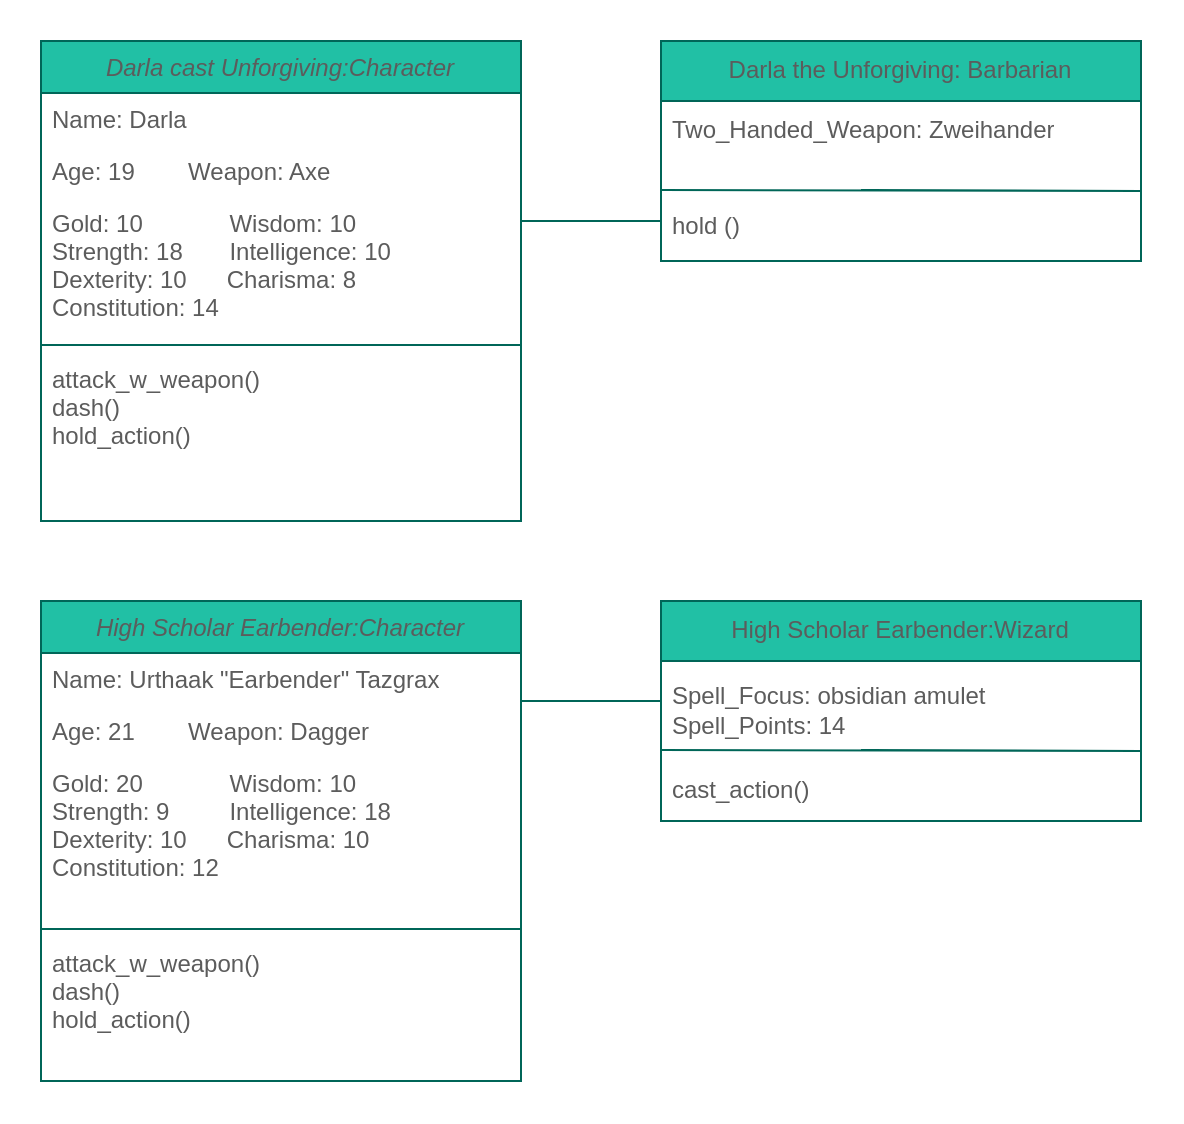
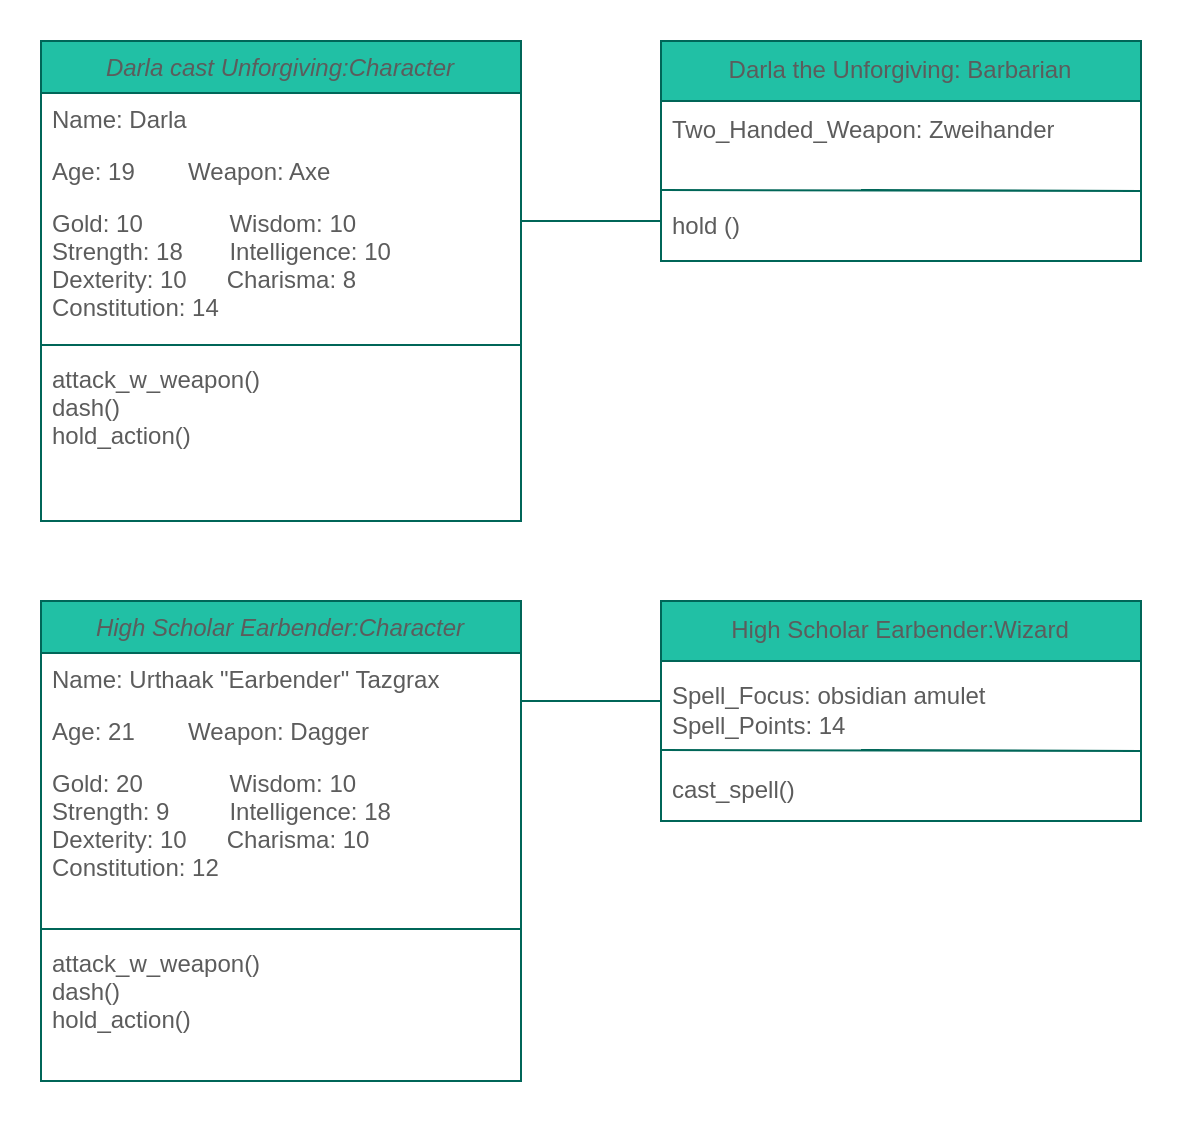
(757, 791) -> (747, 791)
